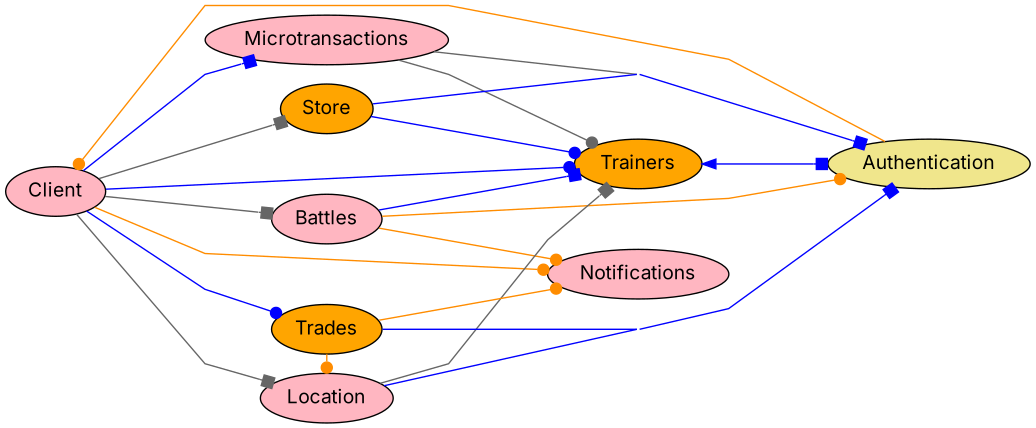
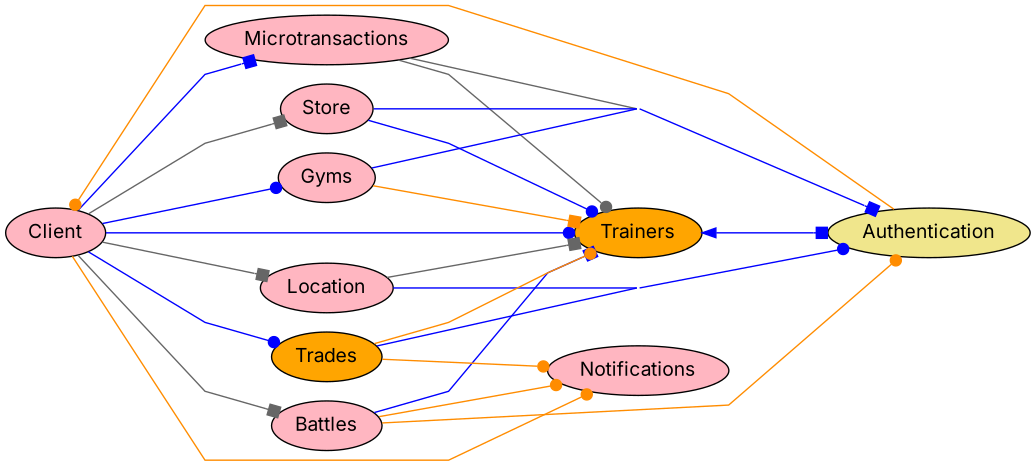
(327, 109) -> (327, 109)
none -> (327, 178)
(327, 358) -> (482, 306)
